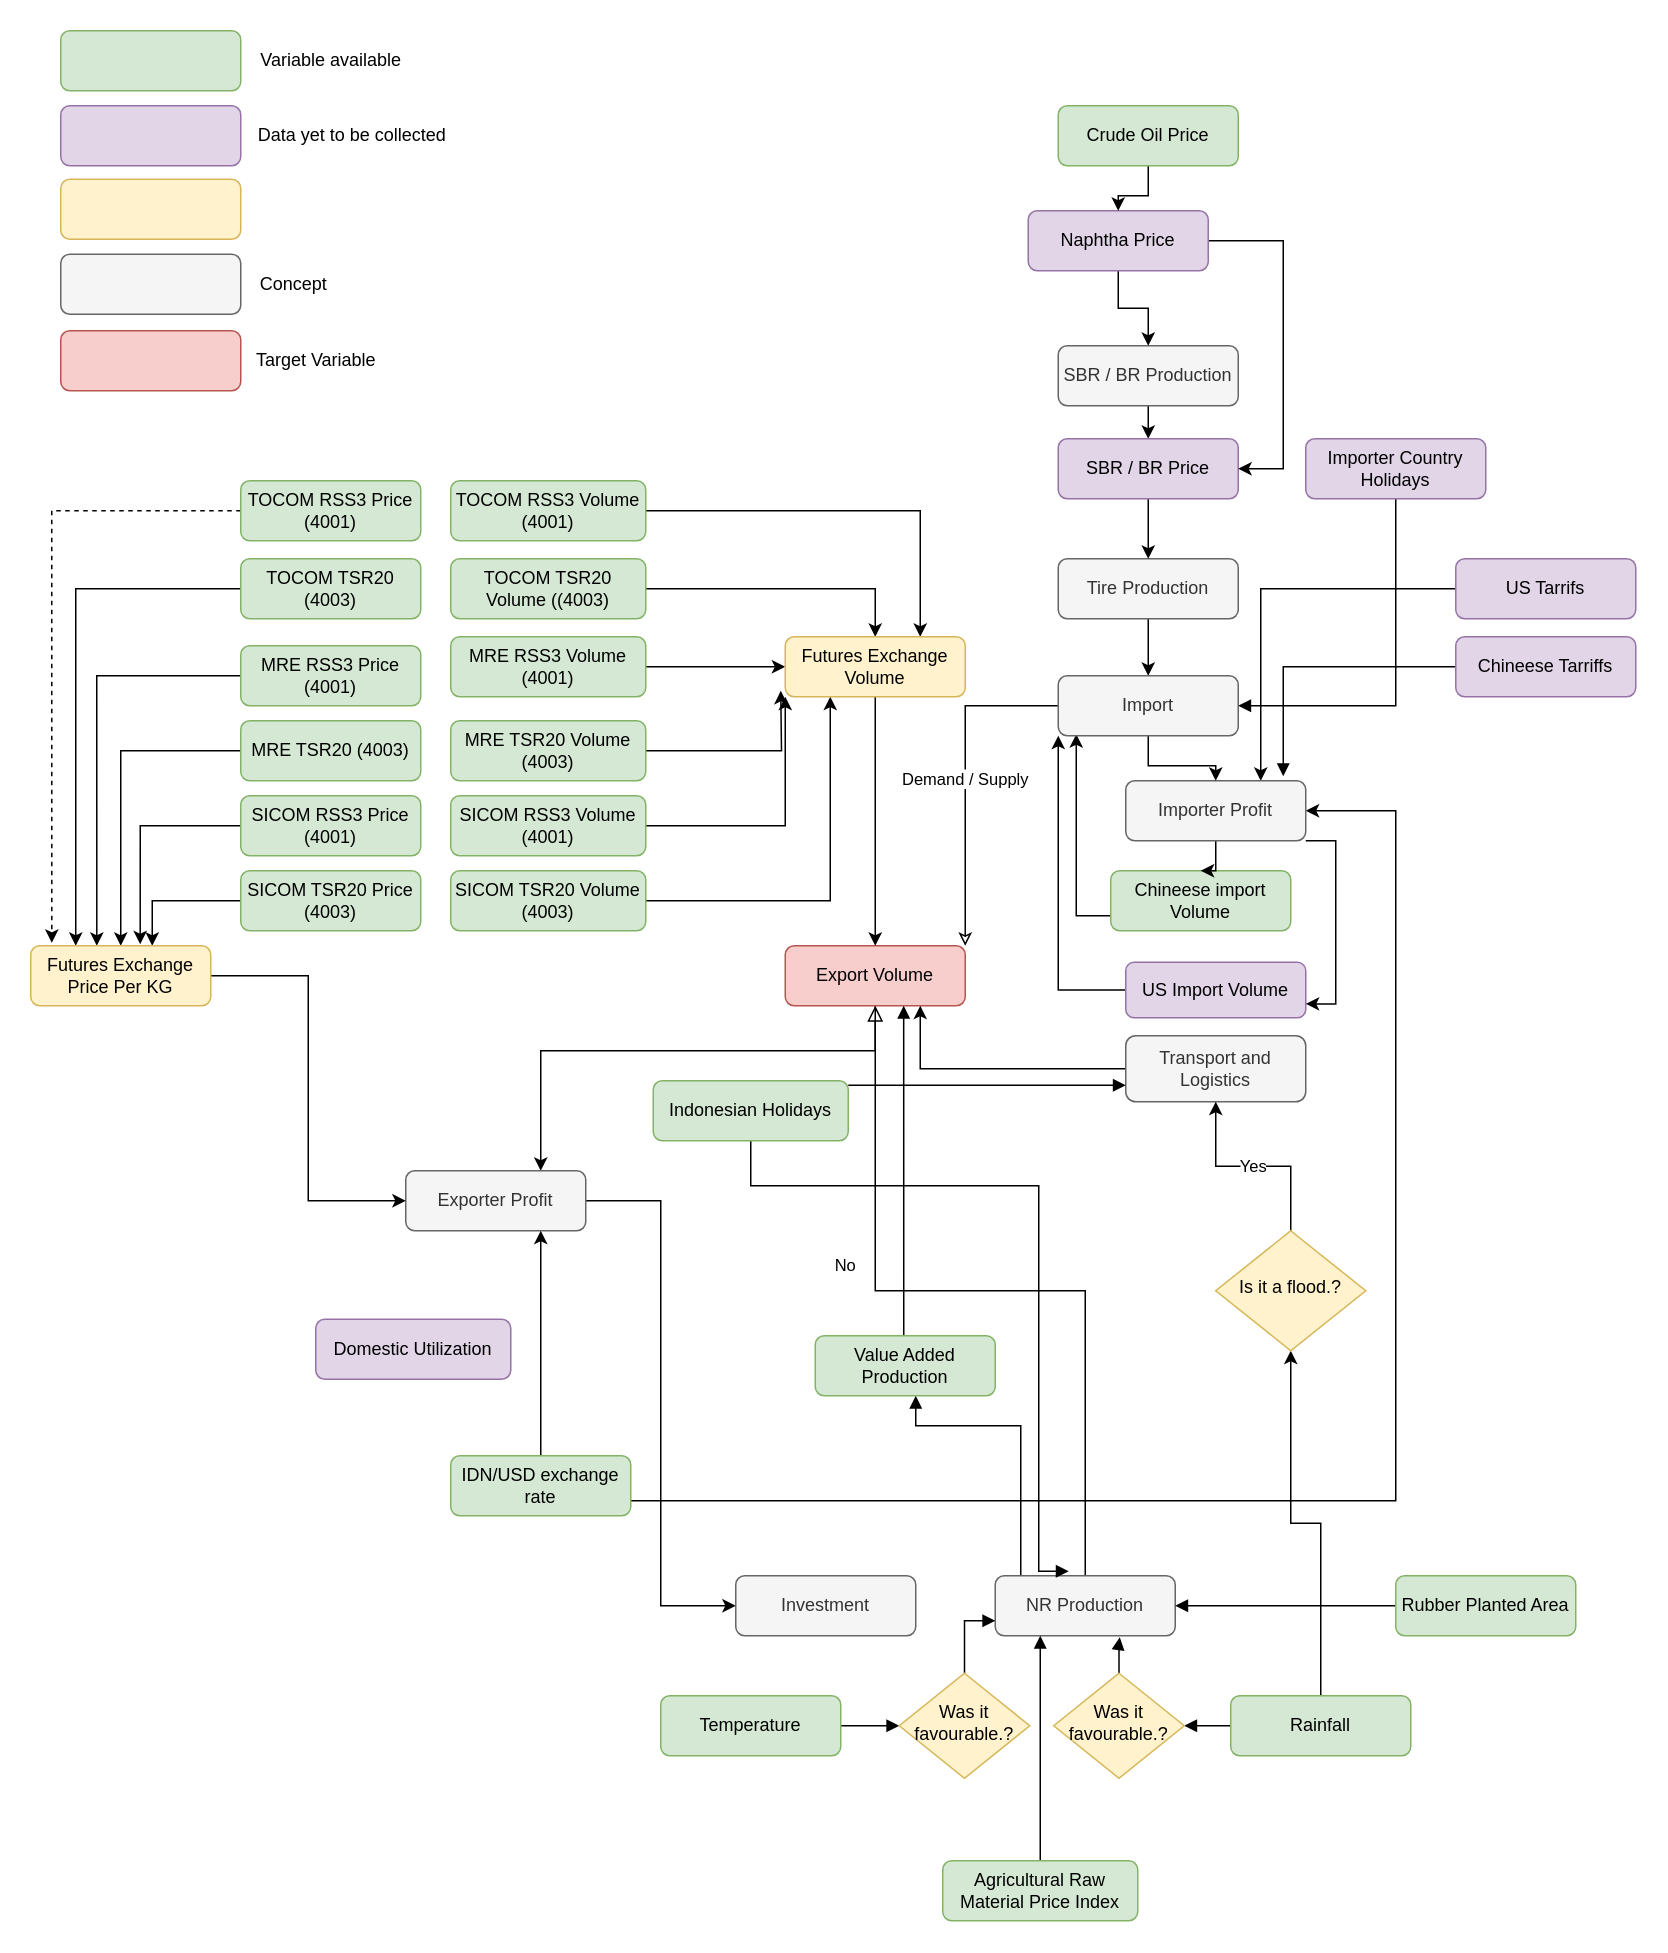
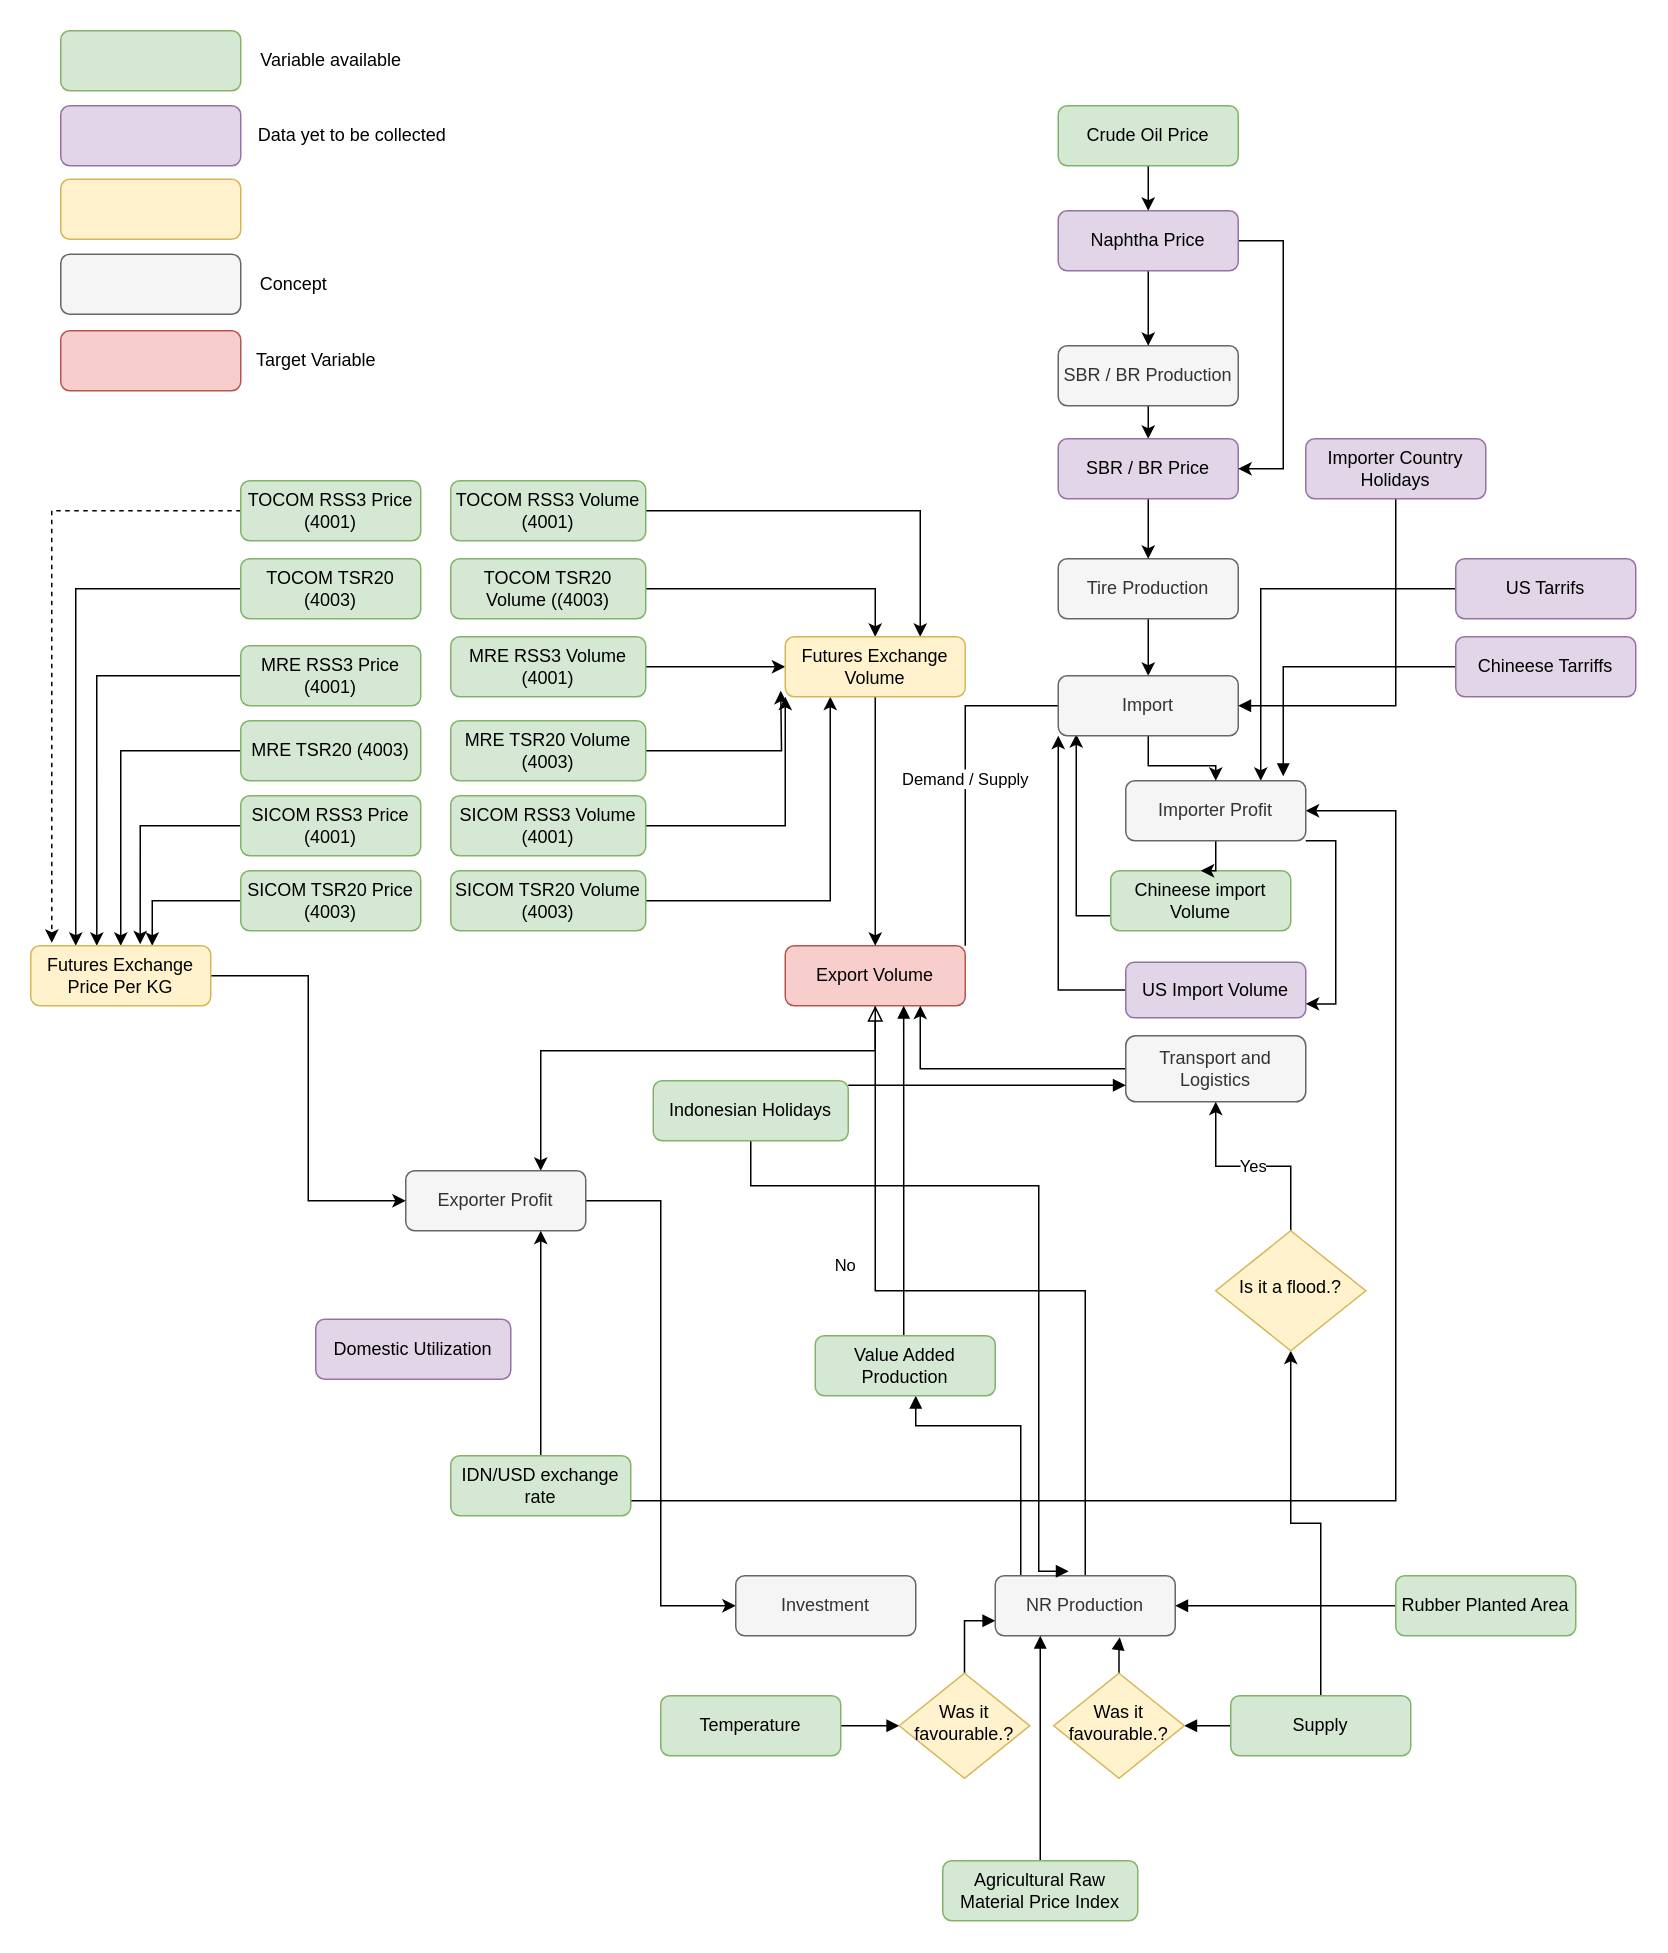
(1118, 241) -> (1148, 241)
(965, 934) -> (965, 938)
(1321, 1726) -> (1321, 1726)
